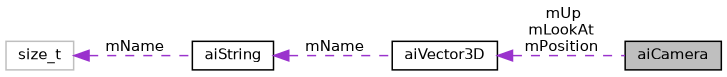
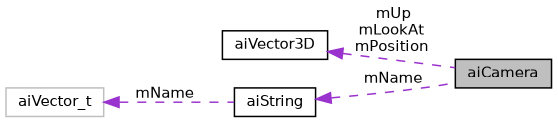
(40, 56) -> (55, 102)
(341, 56) -> (393, 92)
